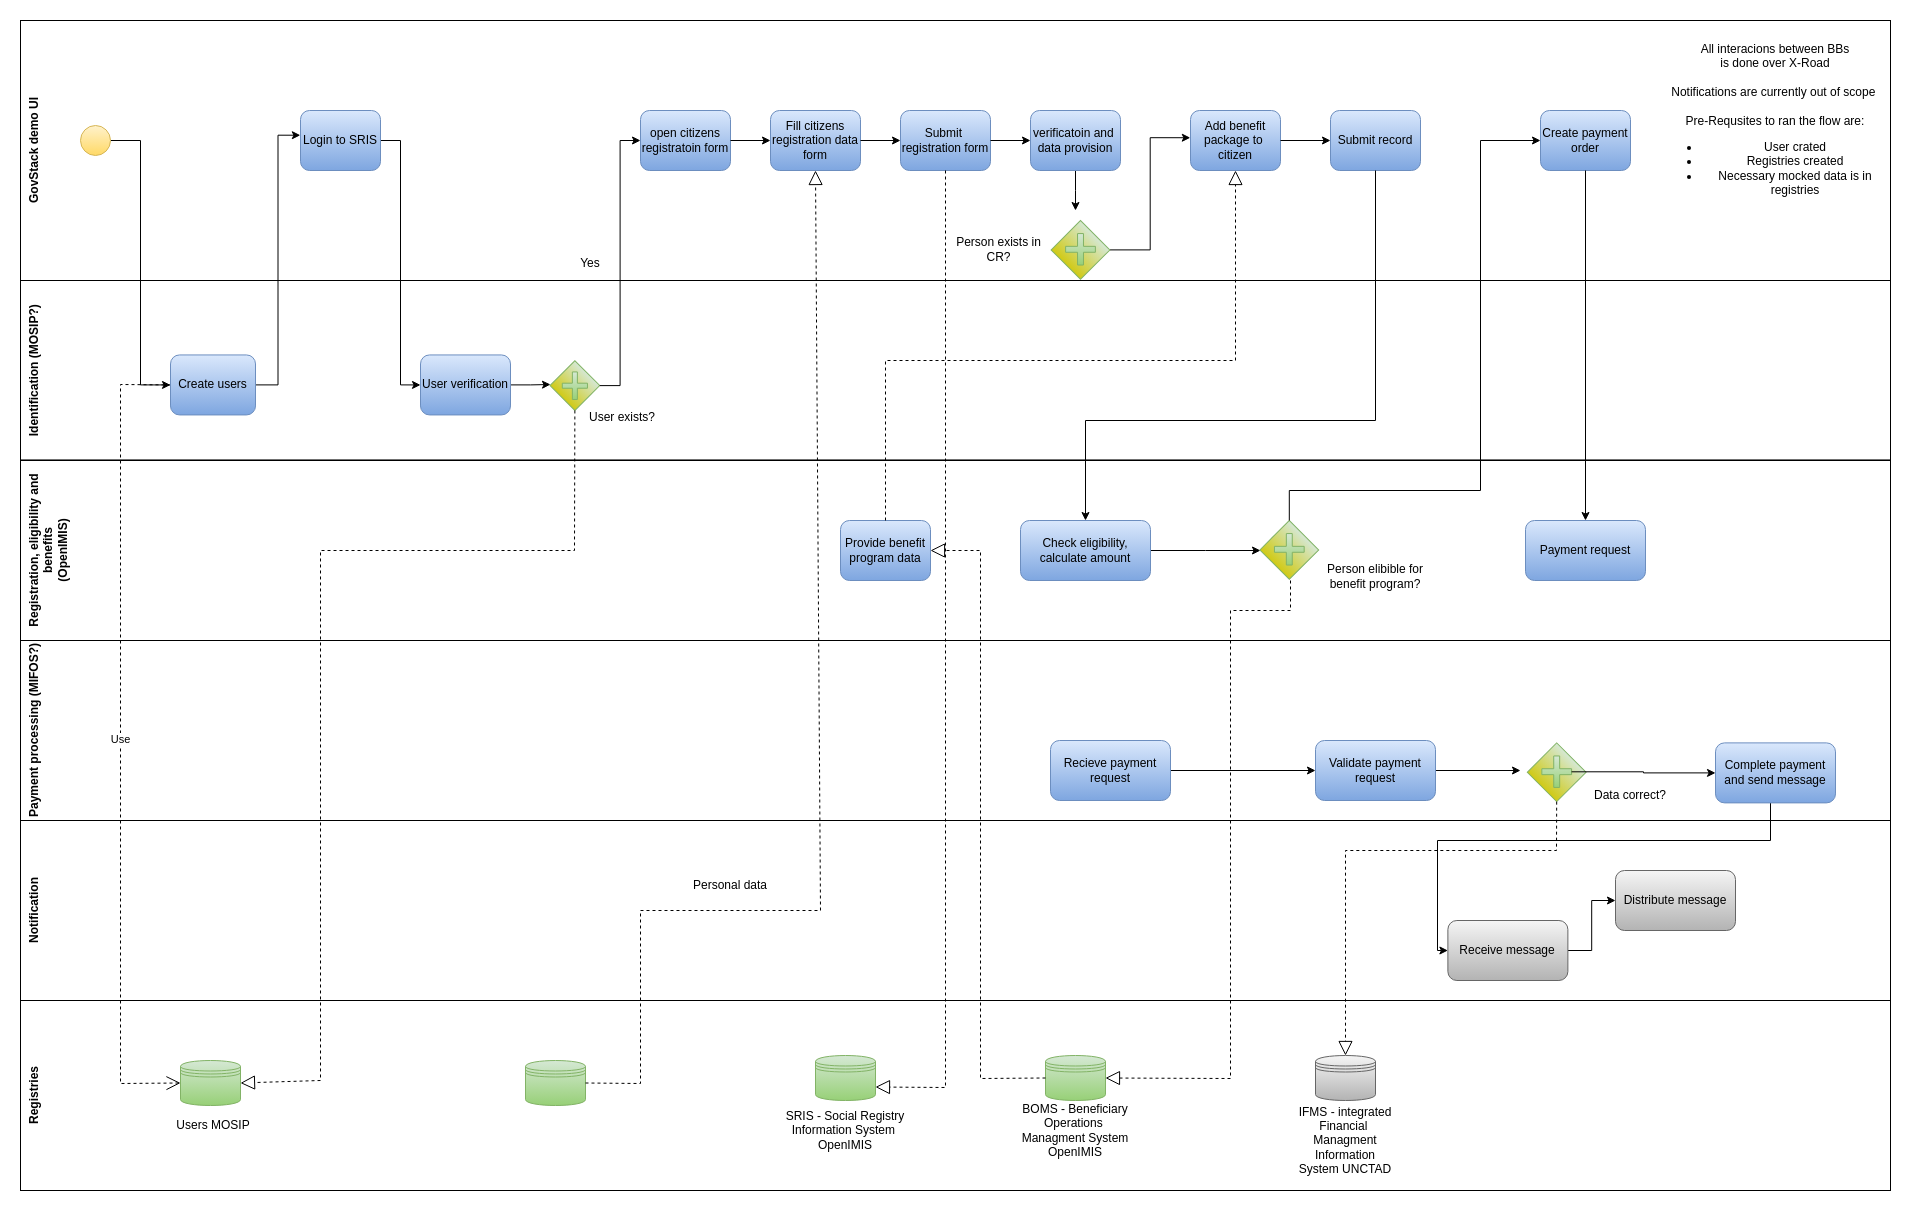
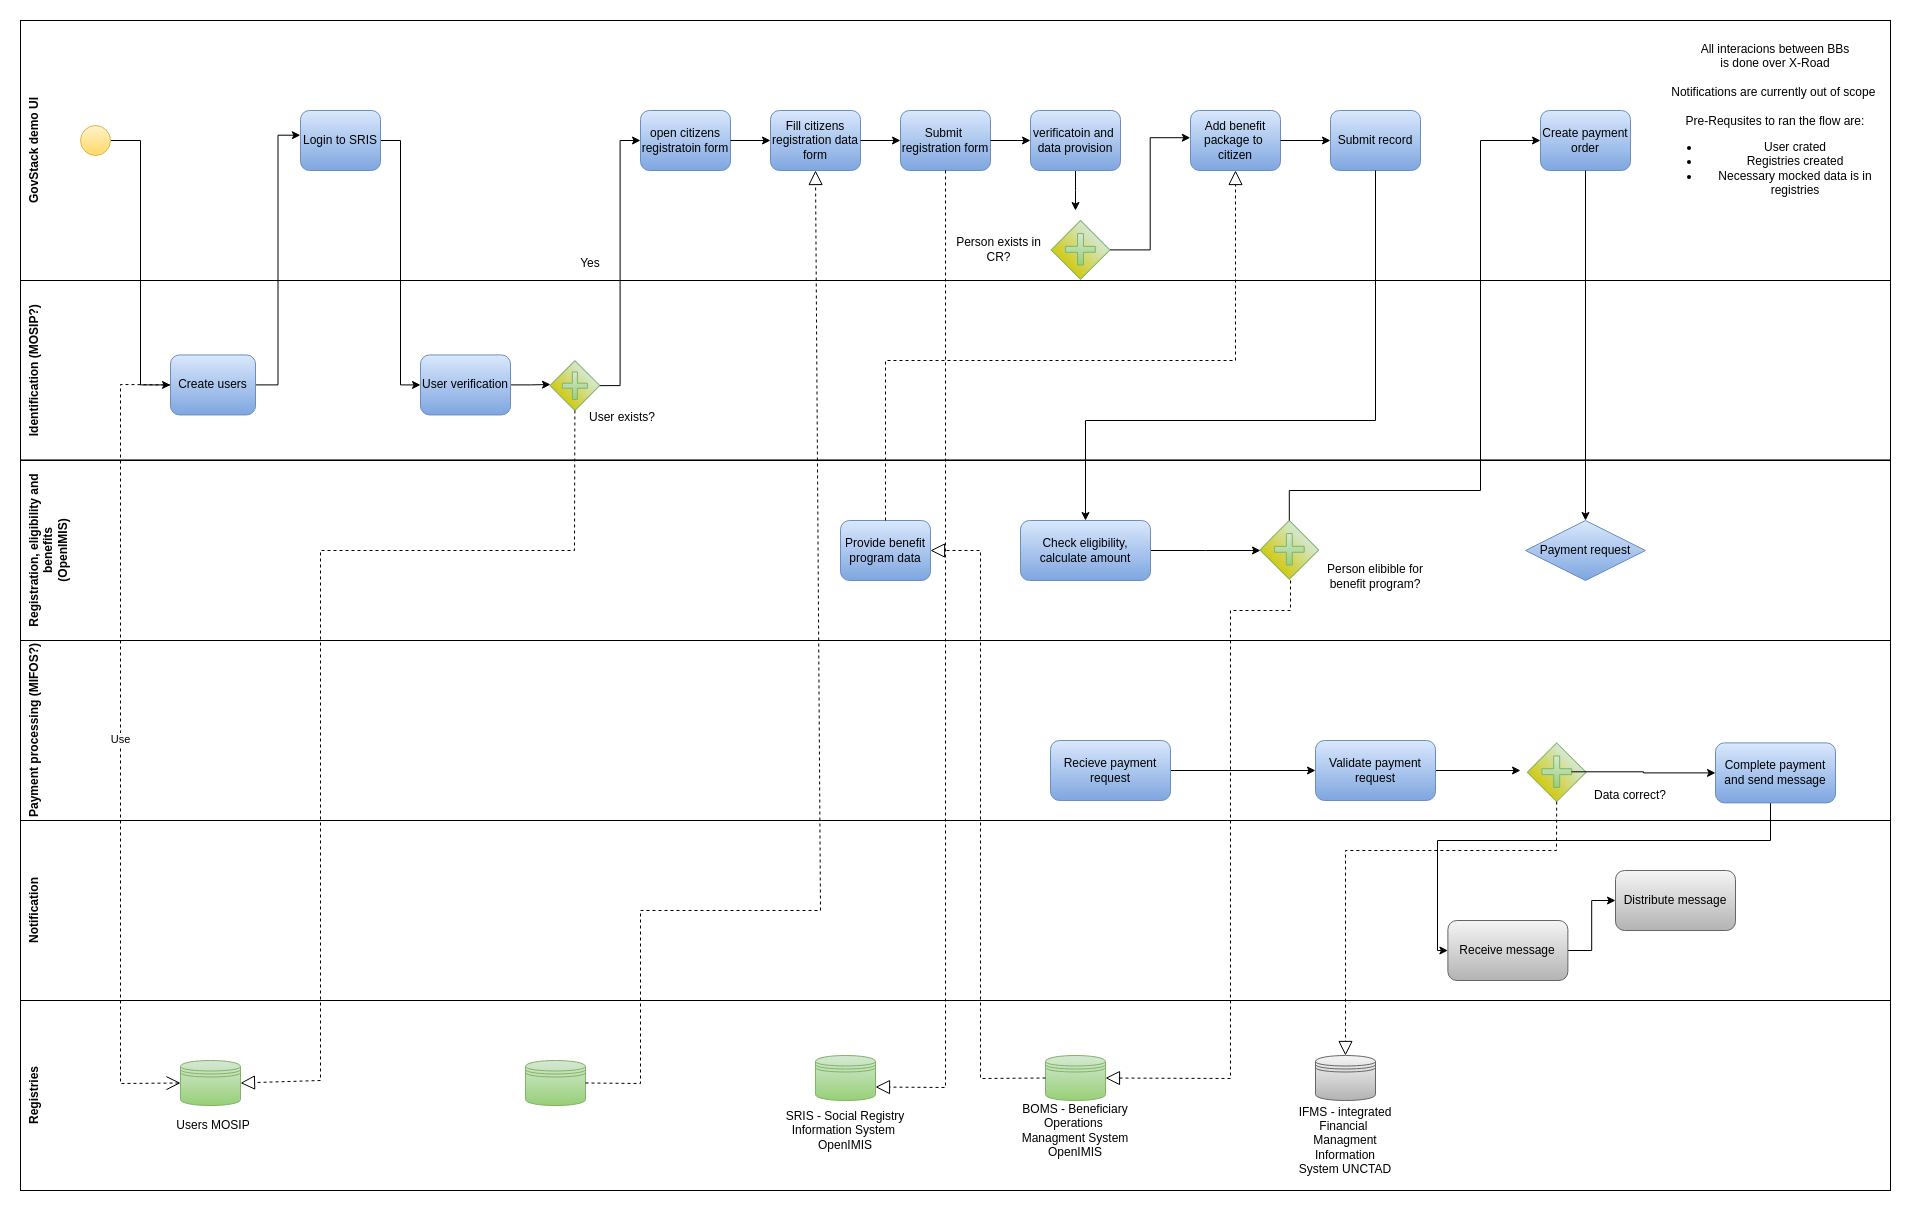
(1586, 551) -> (1586, 551)
(731, 886) -> none
